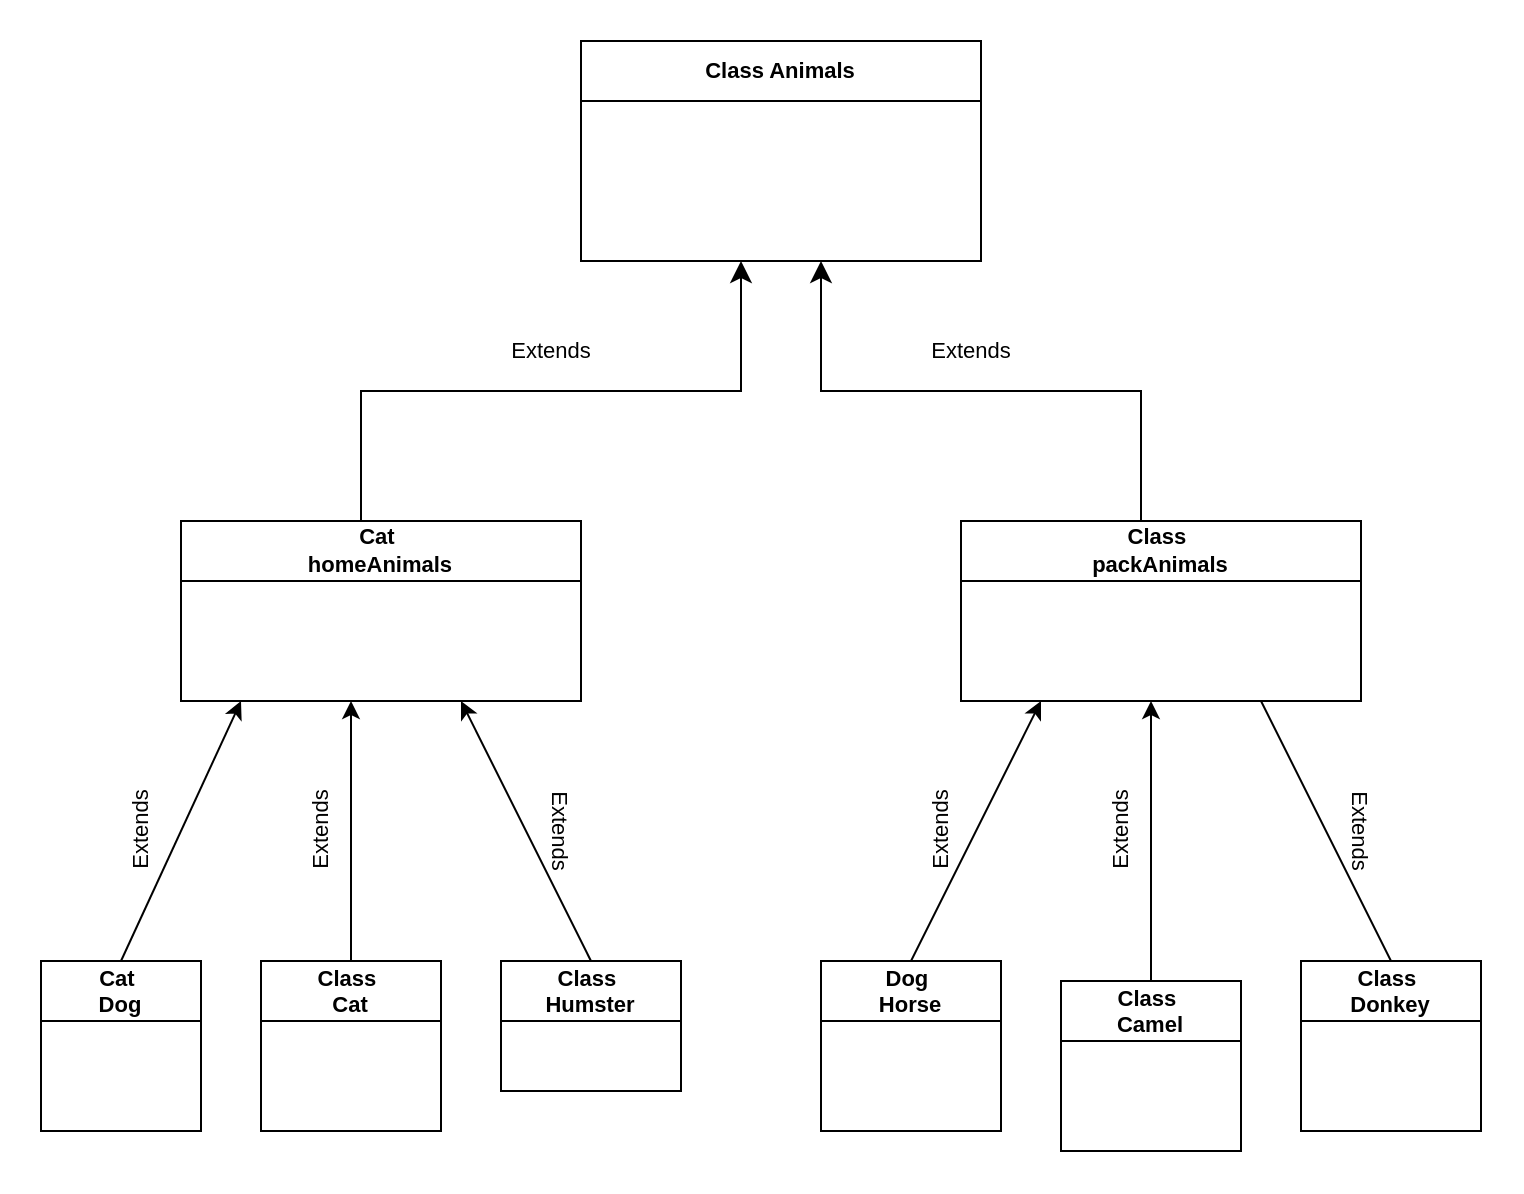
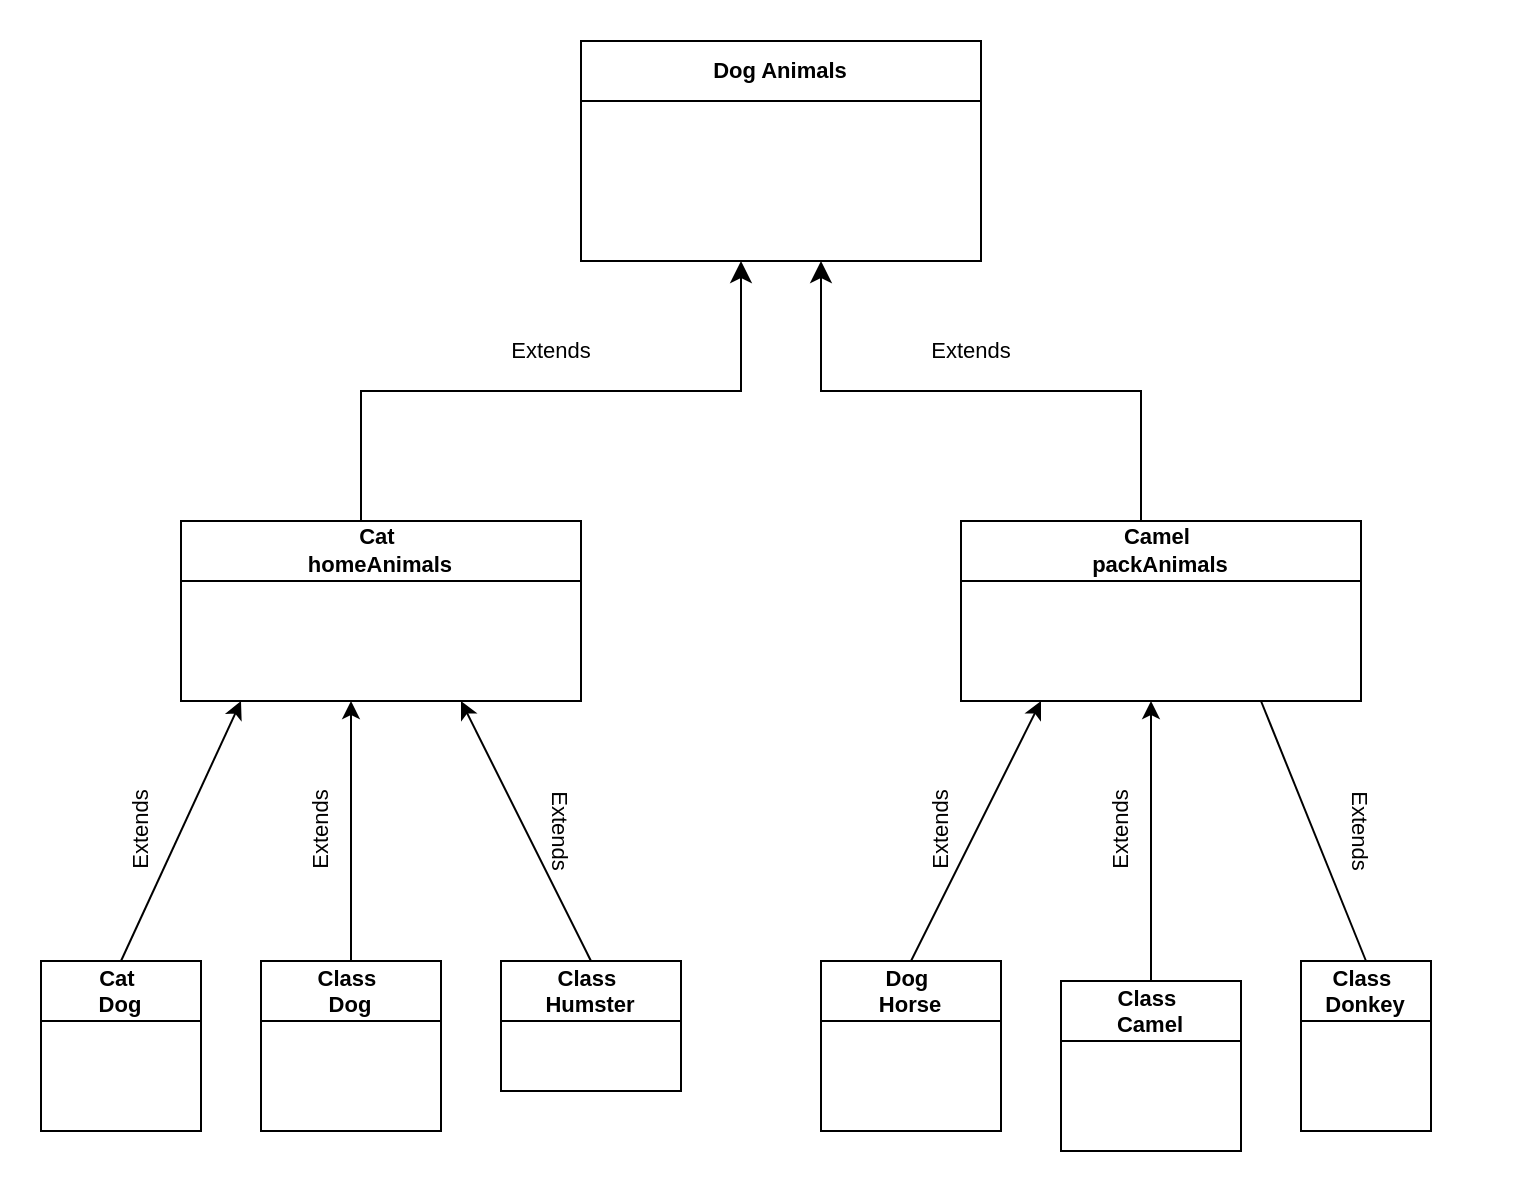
(781, 71) -> (781, 71)
(1161, 551) -> (1161, 551)
(350, 979) -> (350, 979)
(1391, 1046) -> (1366, 1046)
